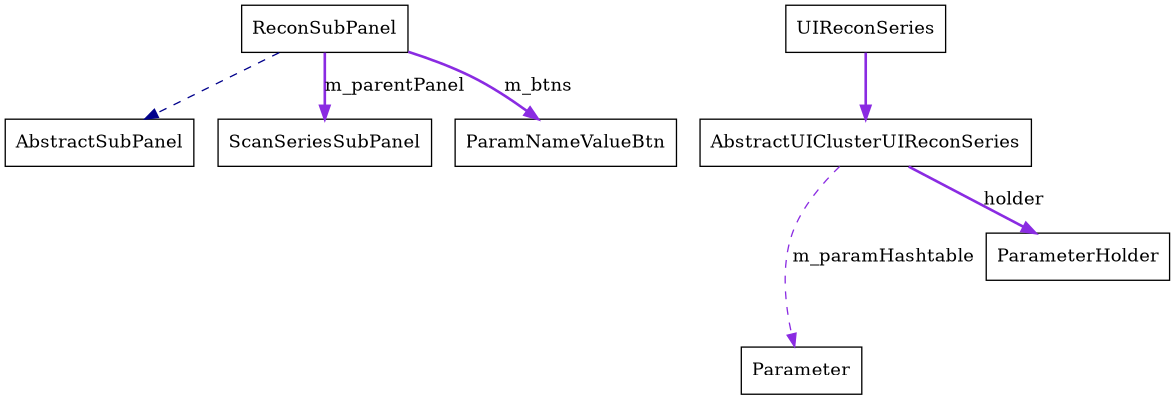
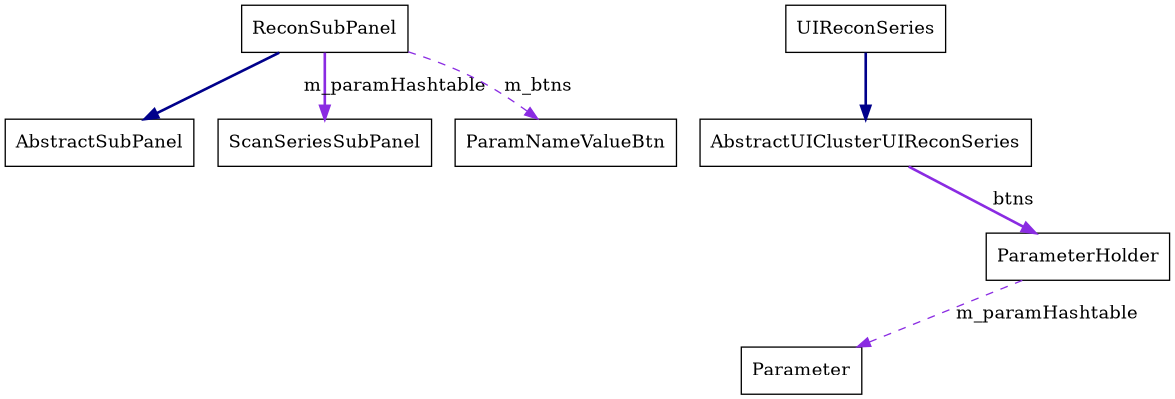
(470, 76) -> (470, 76)
(866, 79) -> (866, 79)
(218, 83) -> (218, 83)
(395, 86) -> (395, 86)
(1014, 200) -> (1014, 200)
(790, 243) -> (946, 311)
